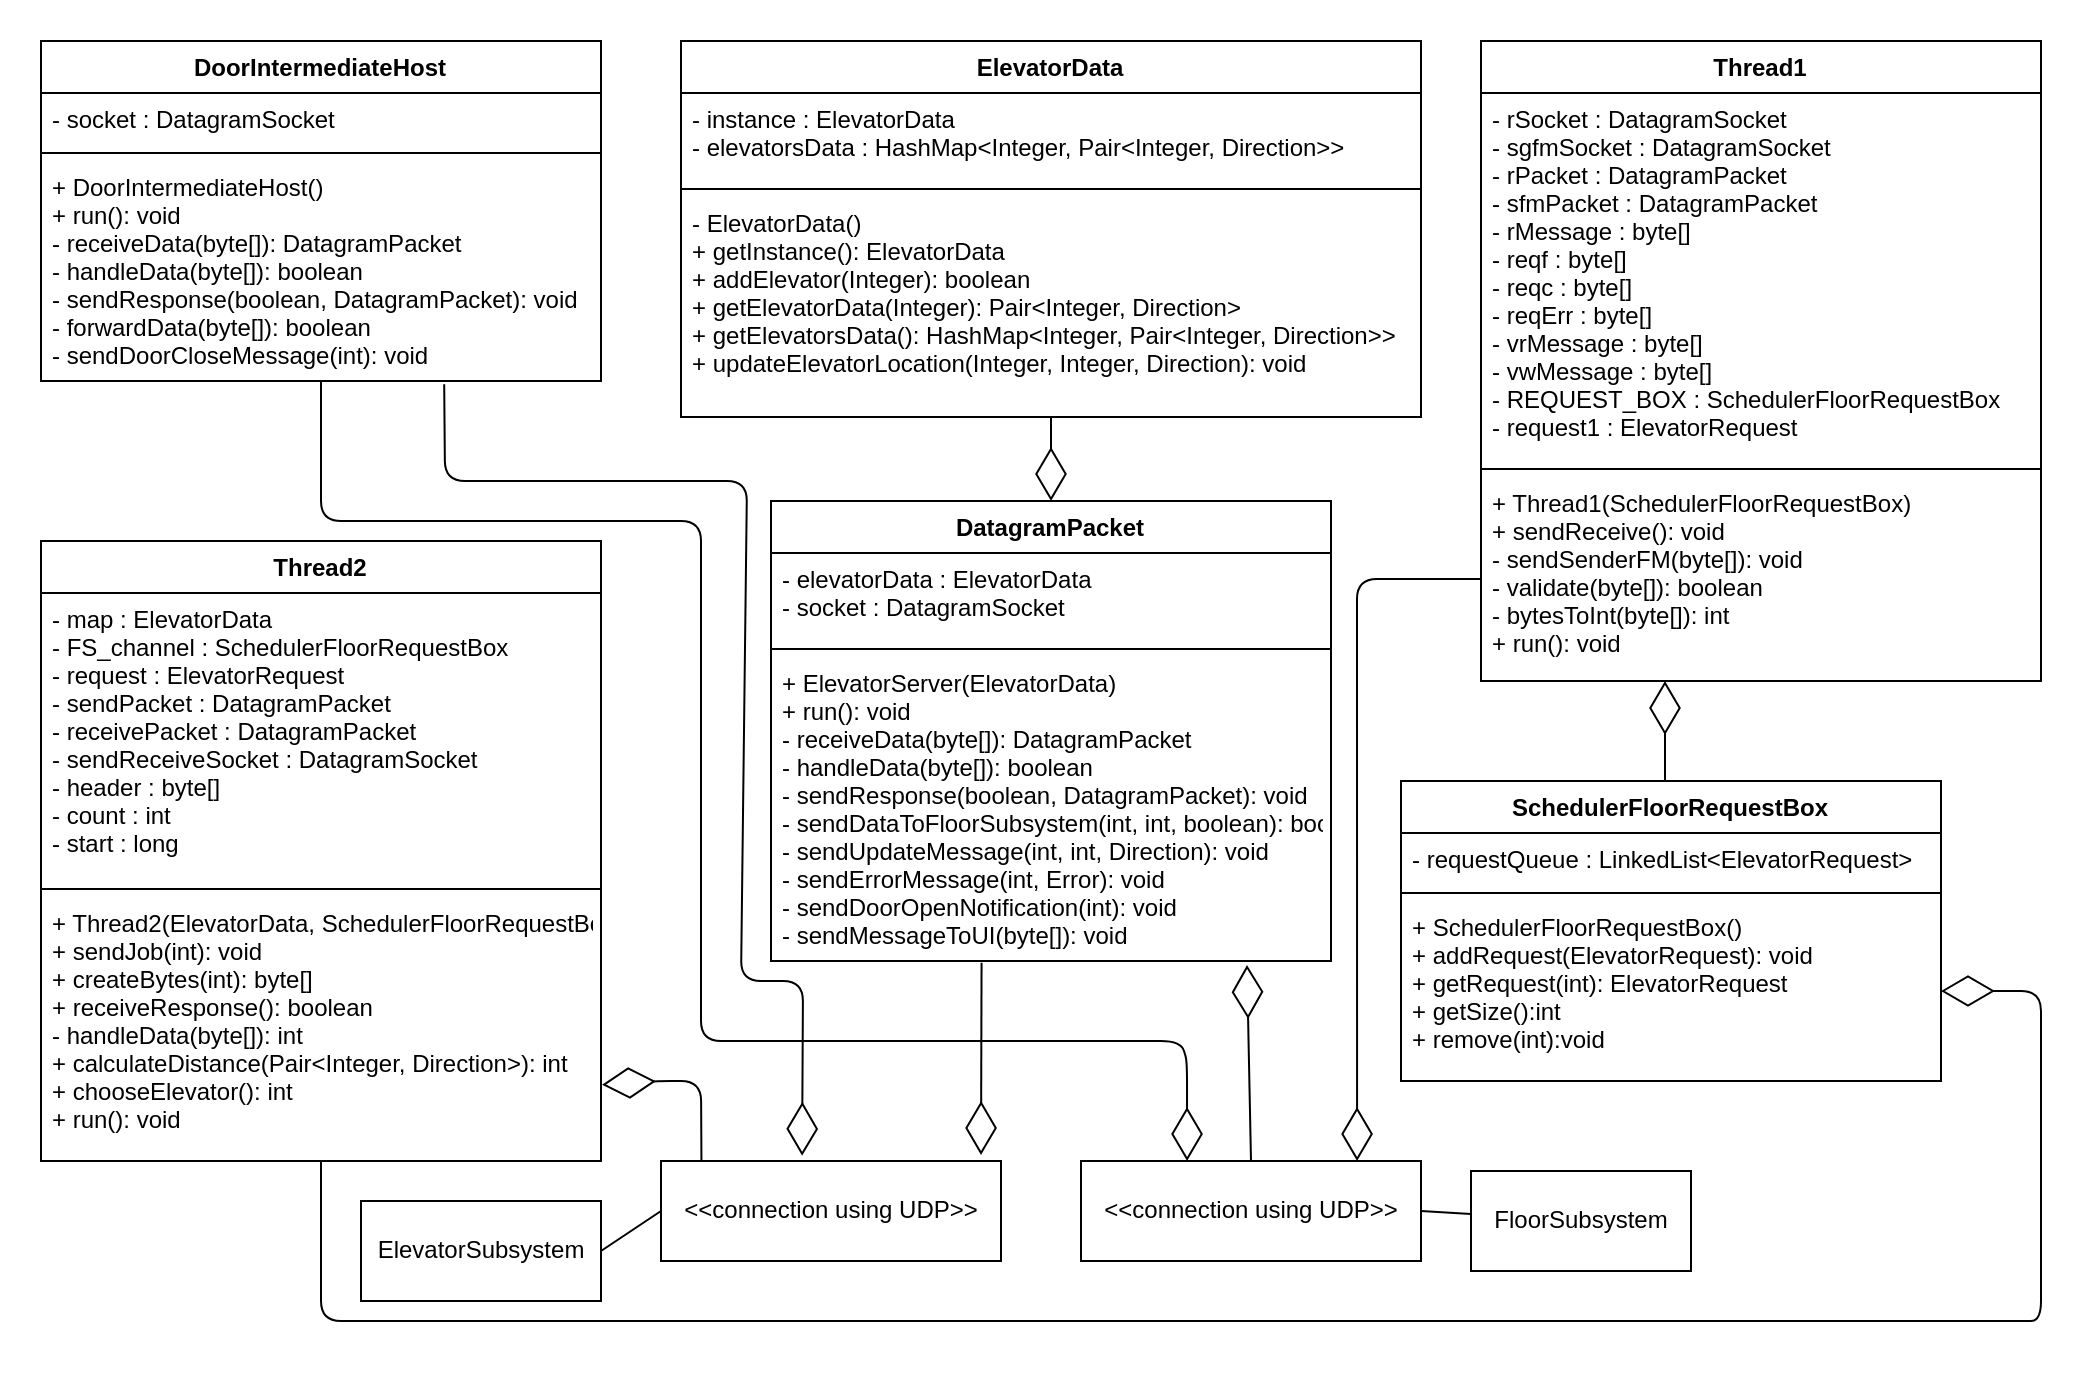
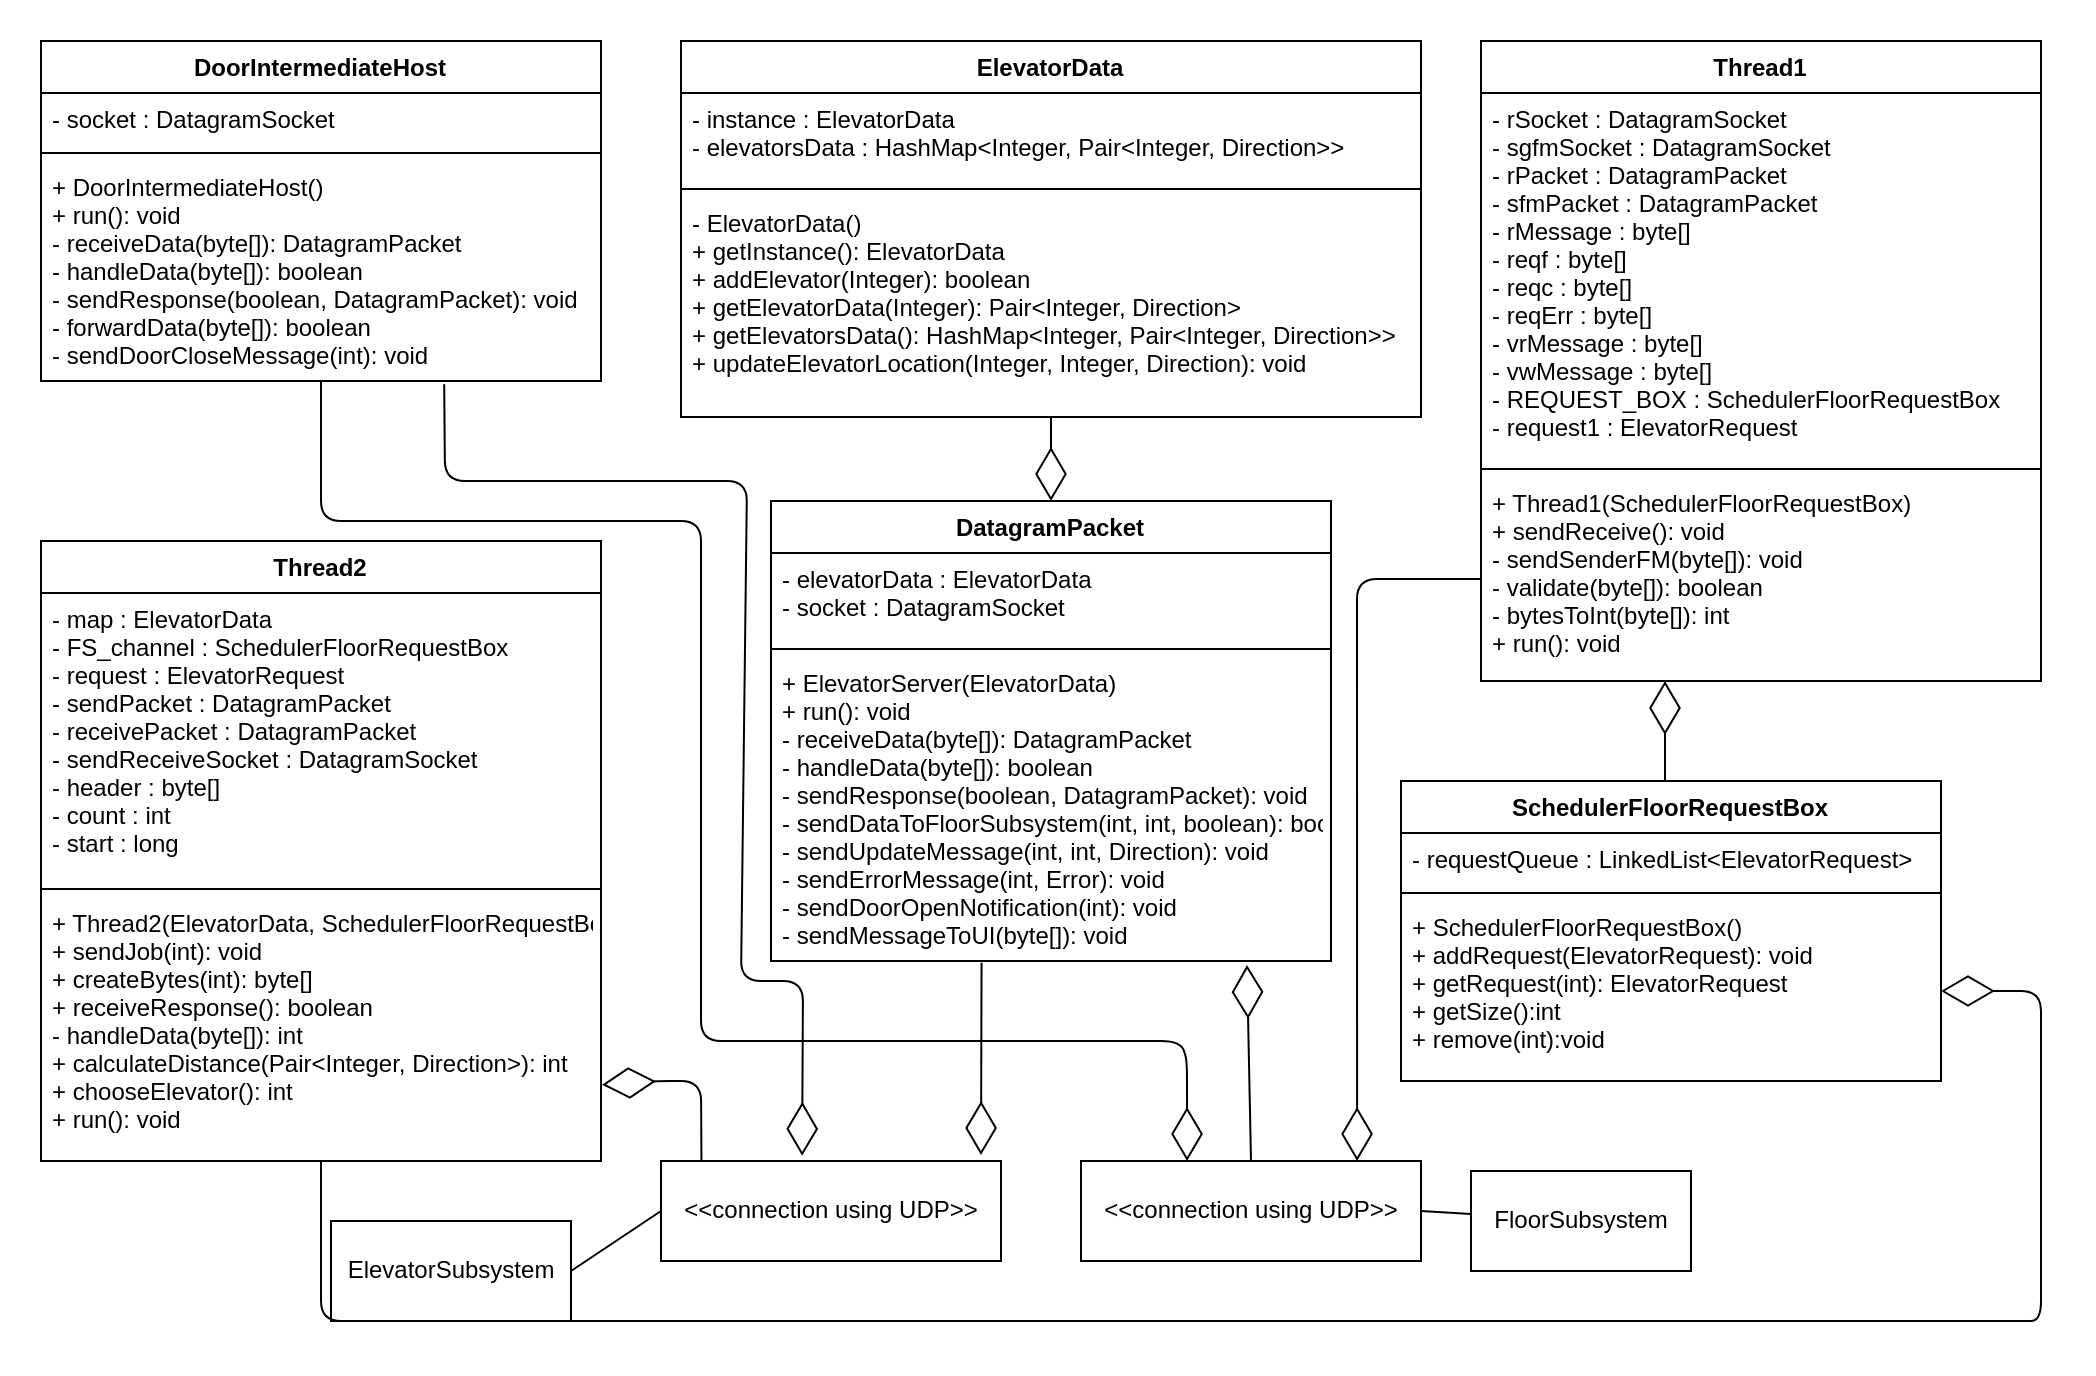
(481, 1251) -> (451, 1271)
